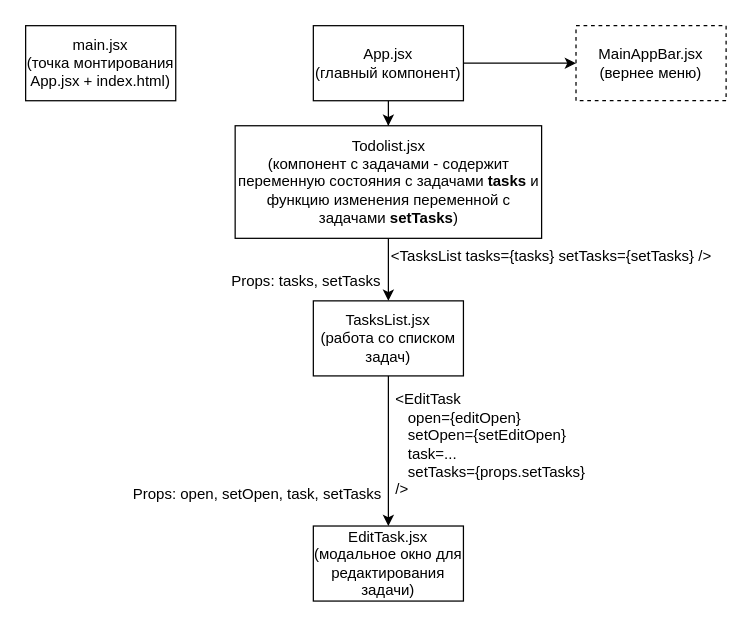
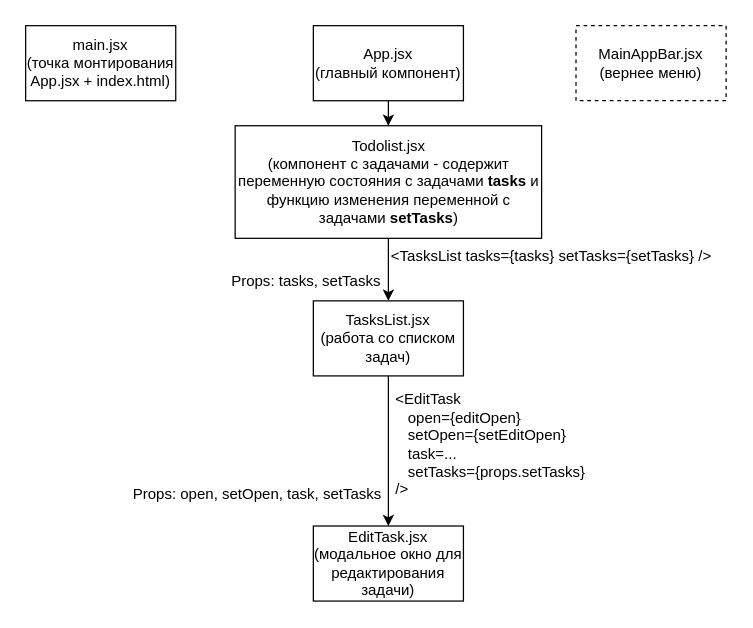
(515, 63) -> none
